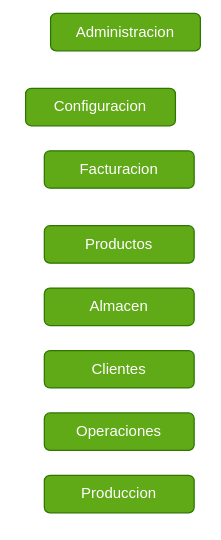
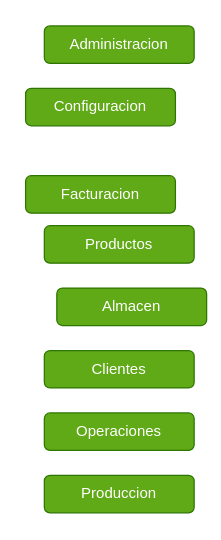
(126, 32) -> (119, 44)
(119, 169) -> (101, 194)
(119, 307) -> (132, 307)
